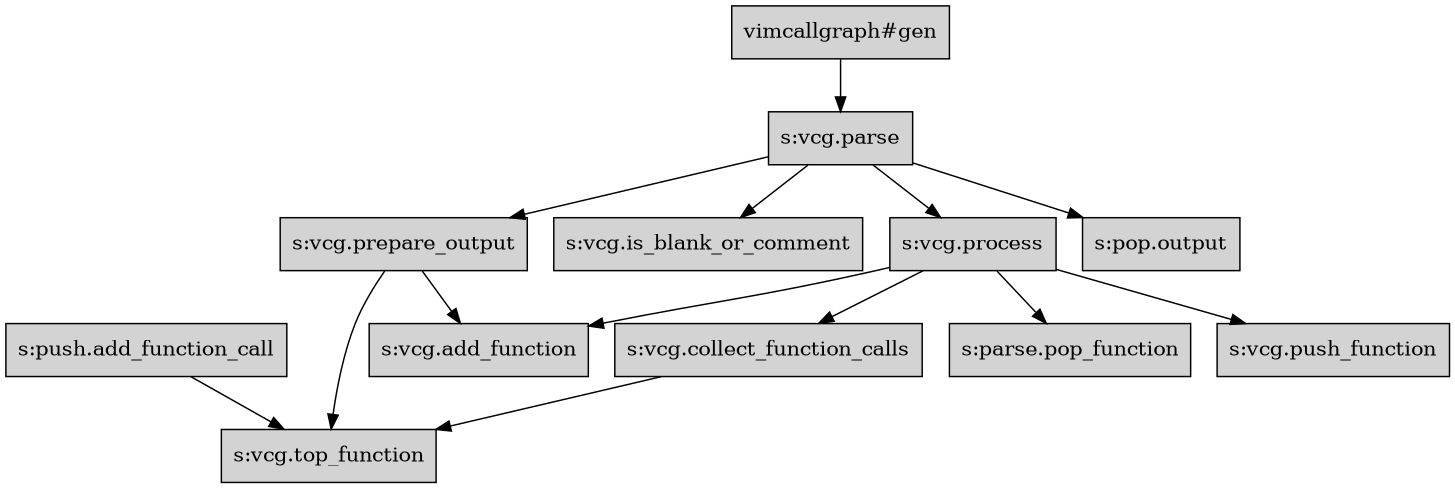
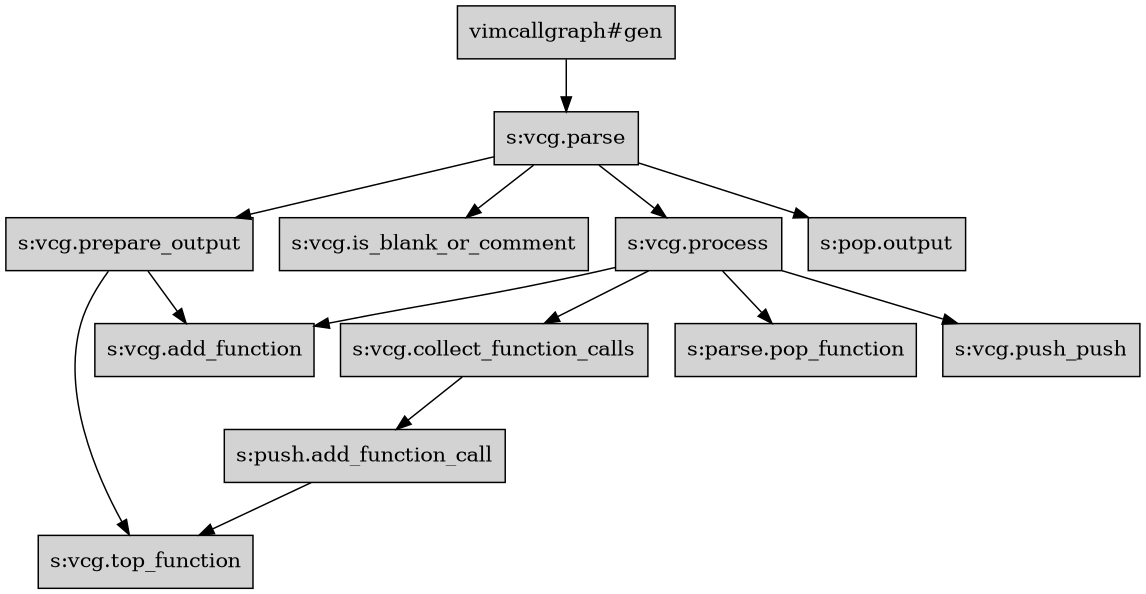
(1333, 350) -> (1041, 350)
(556, 401) -> (435, 398)
